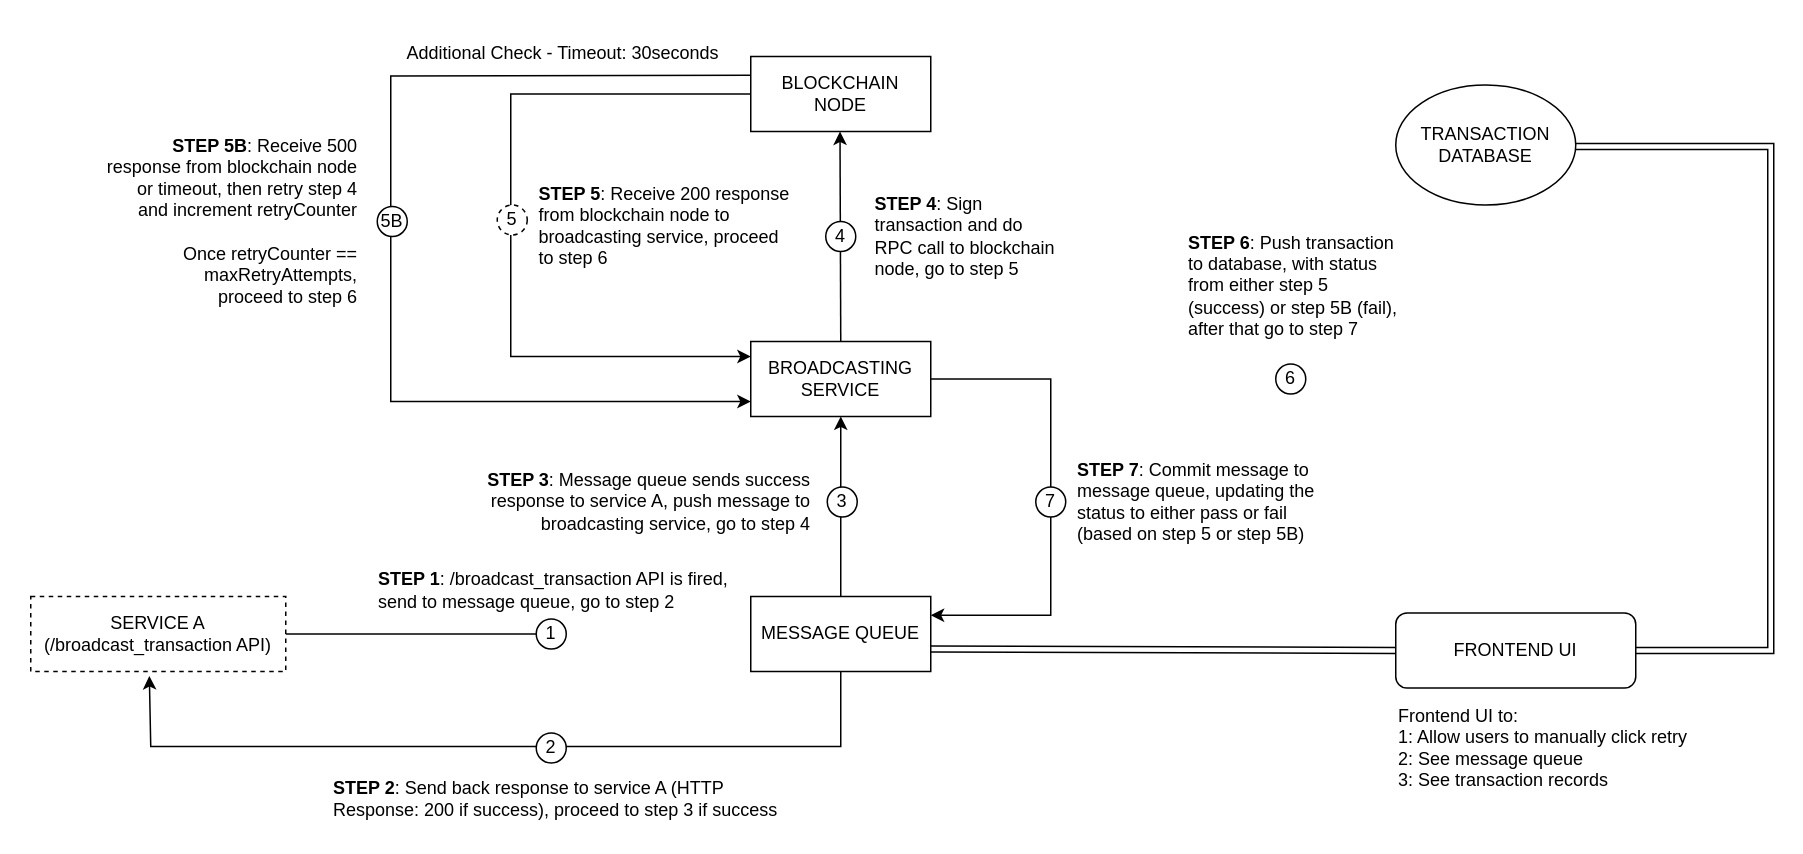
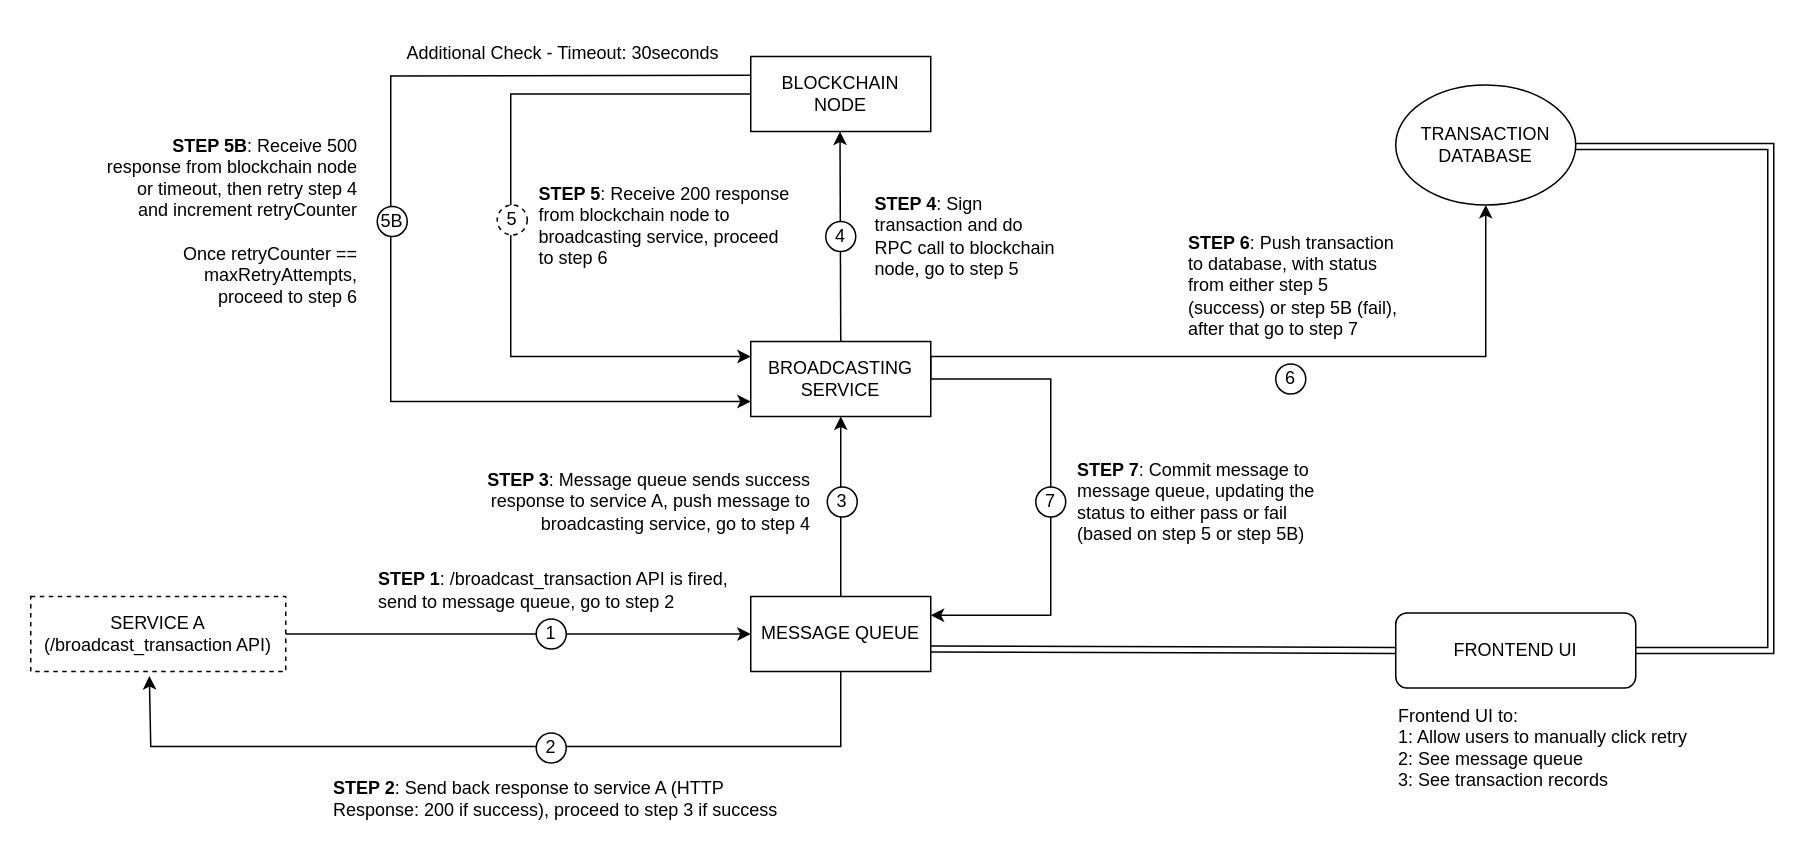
none -> (1278, 356)
none -> (654, 634)
